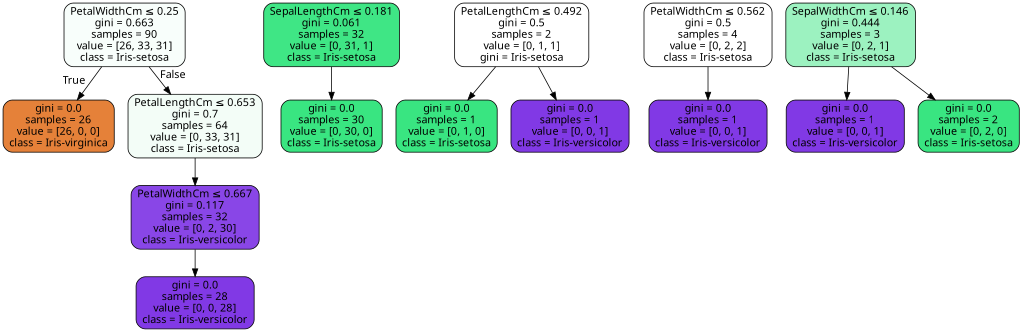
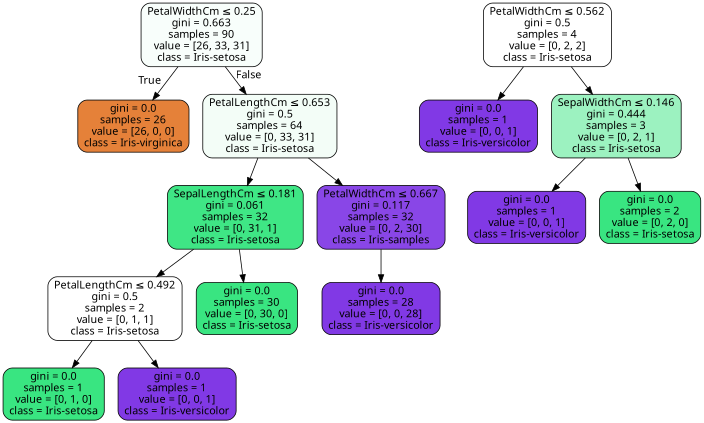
(522, 58) -> (115, 331)
none -> (580, 77)
(195, 114) -> (270, 114)
none -> (254, 168)
(195, 240) -> (381, 240)
none -> (178, 261)
